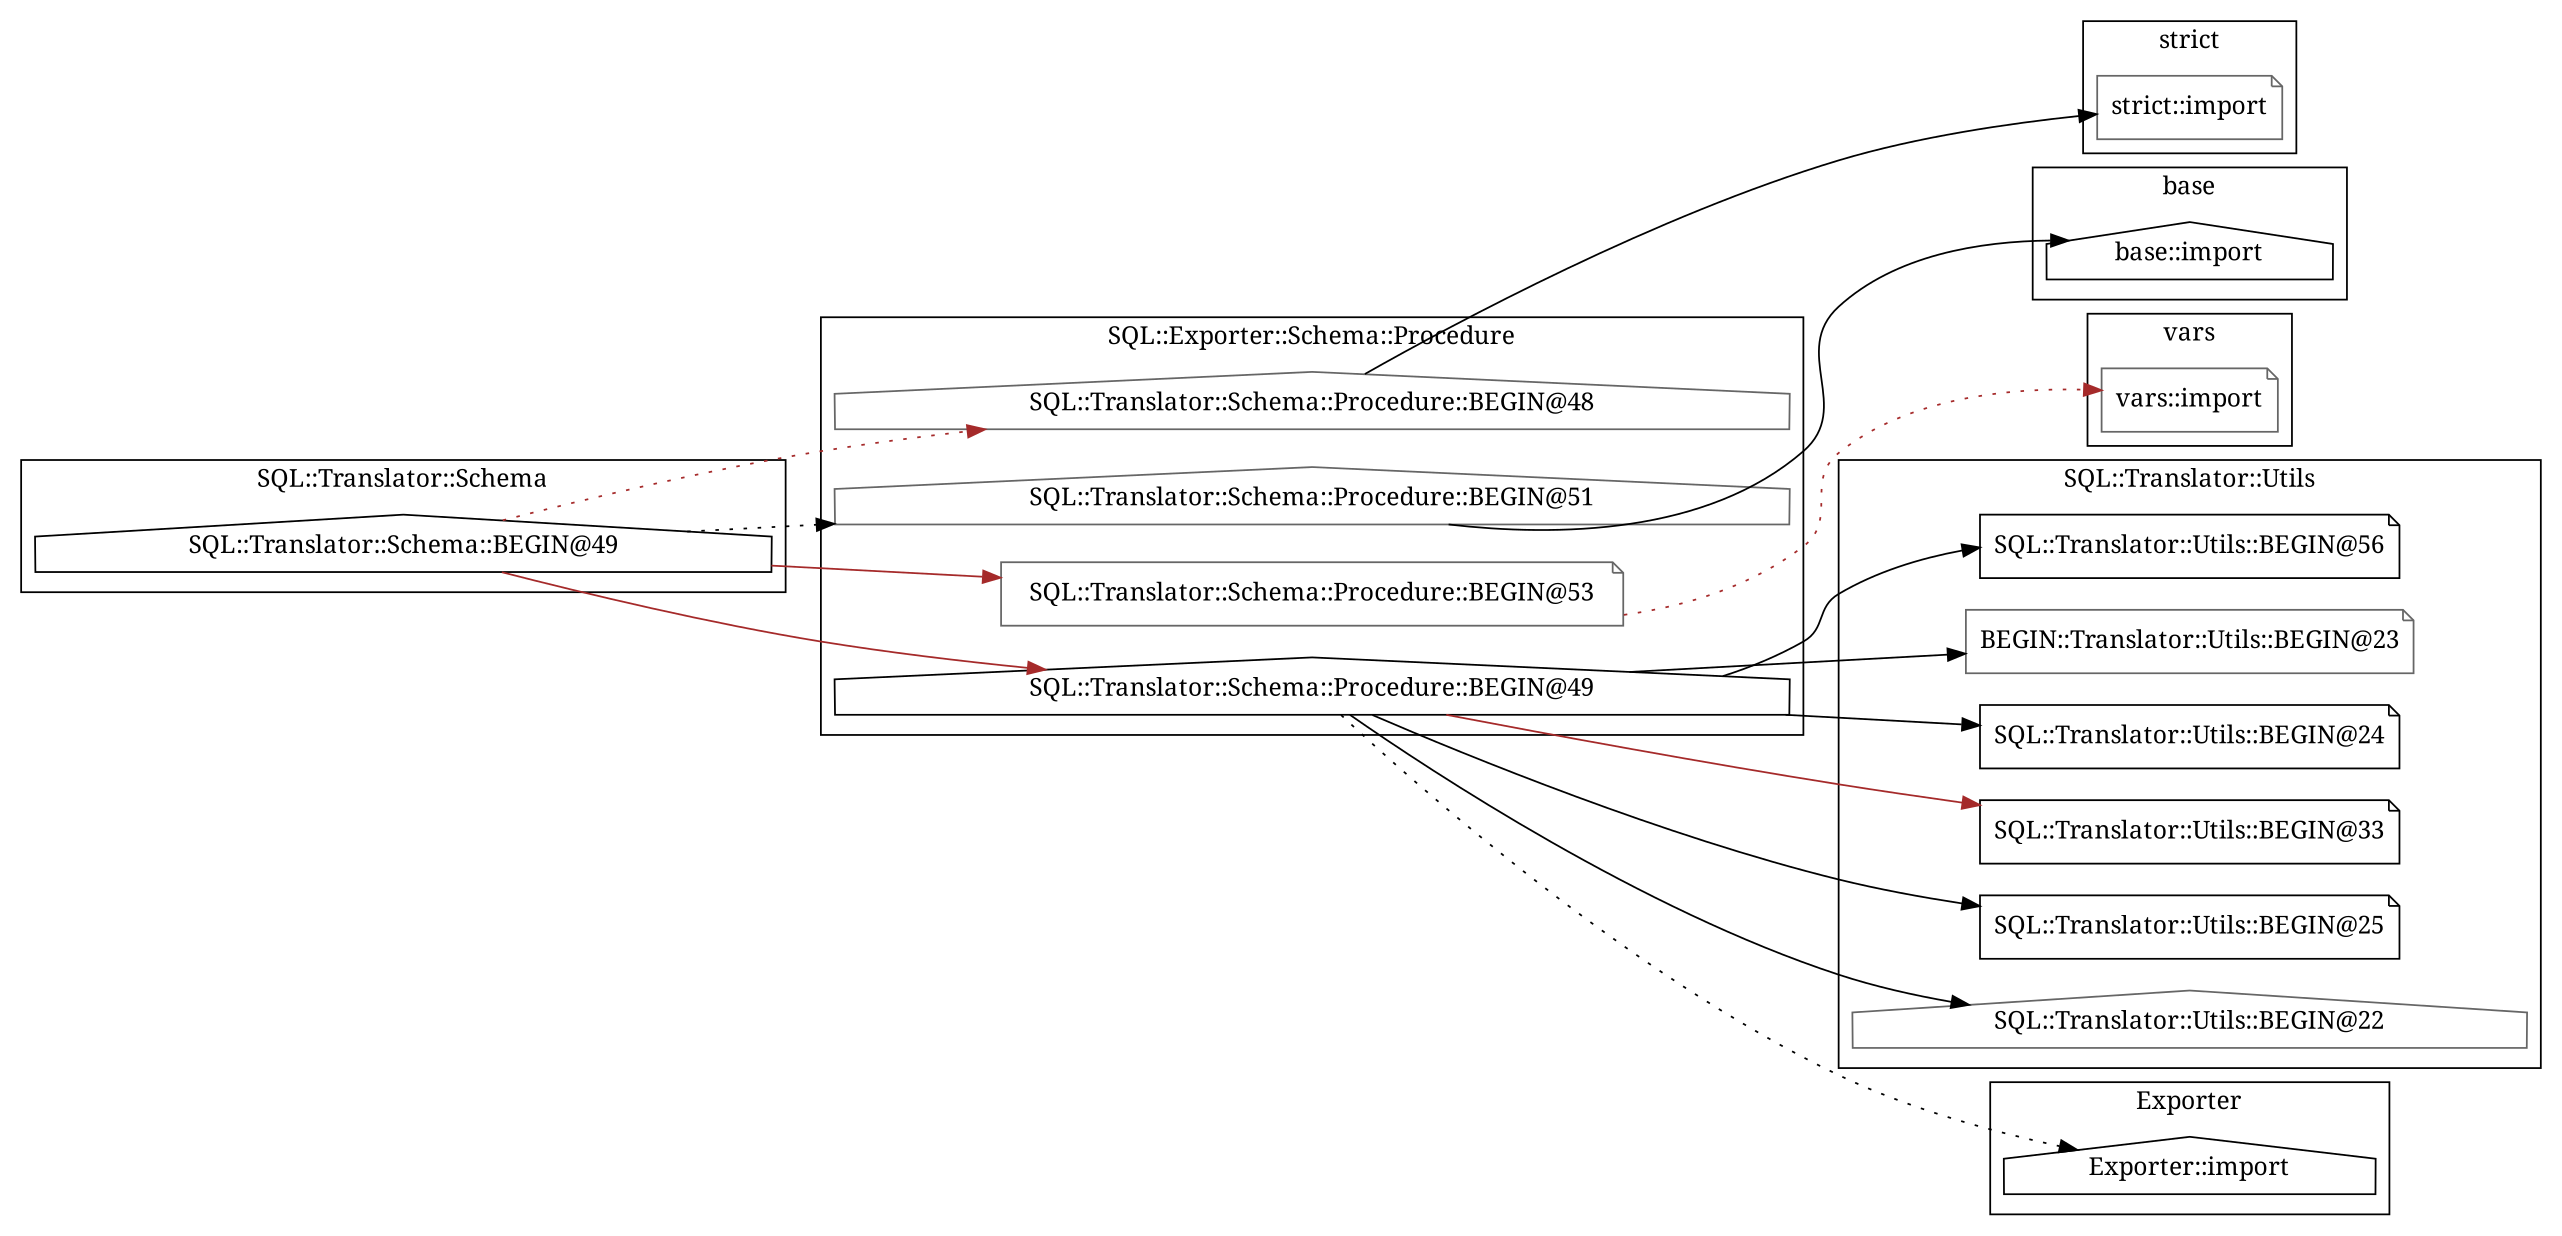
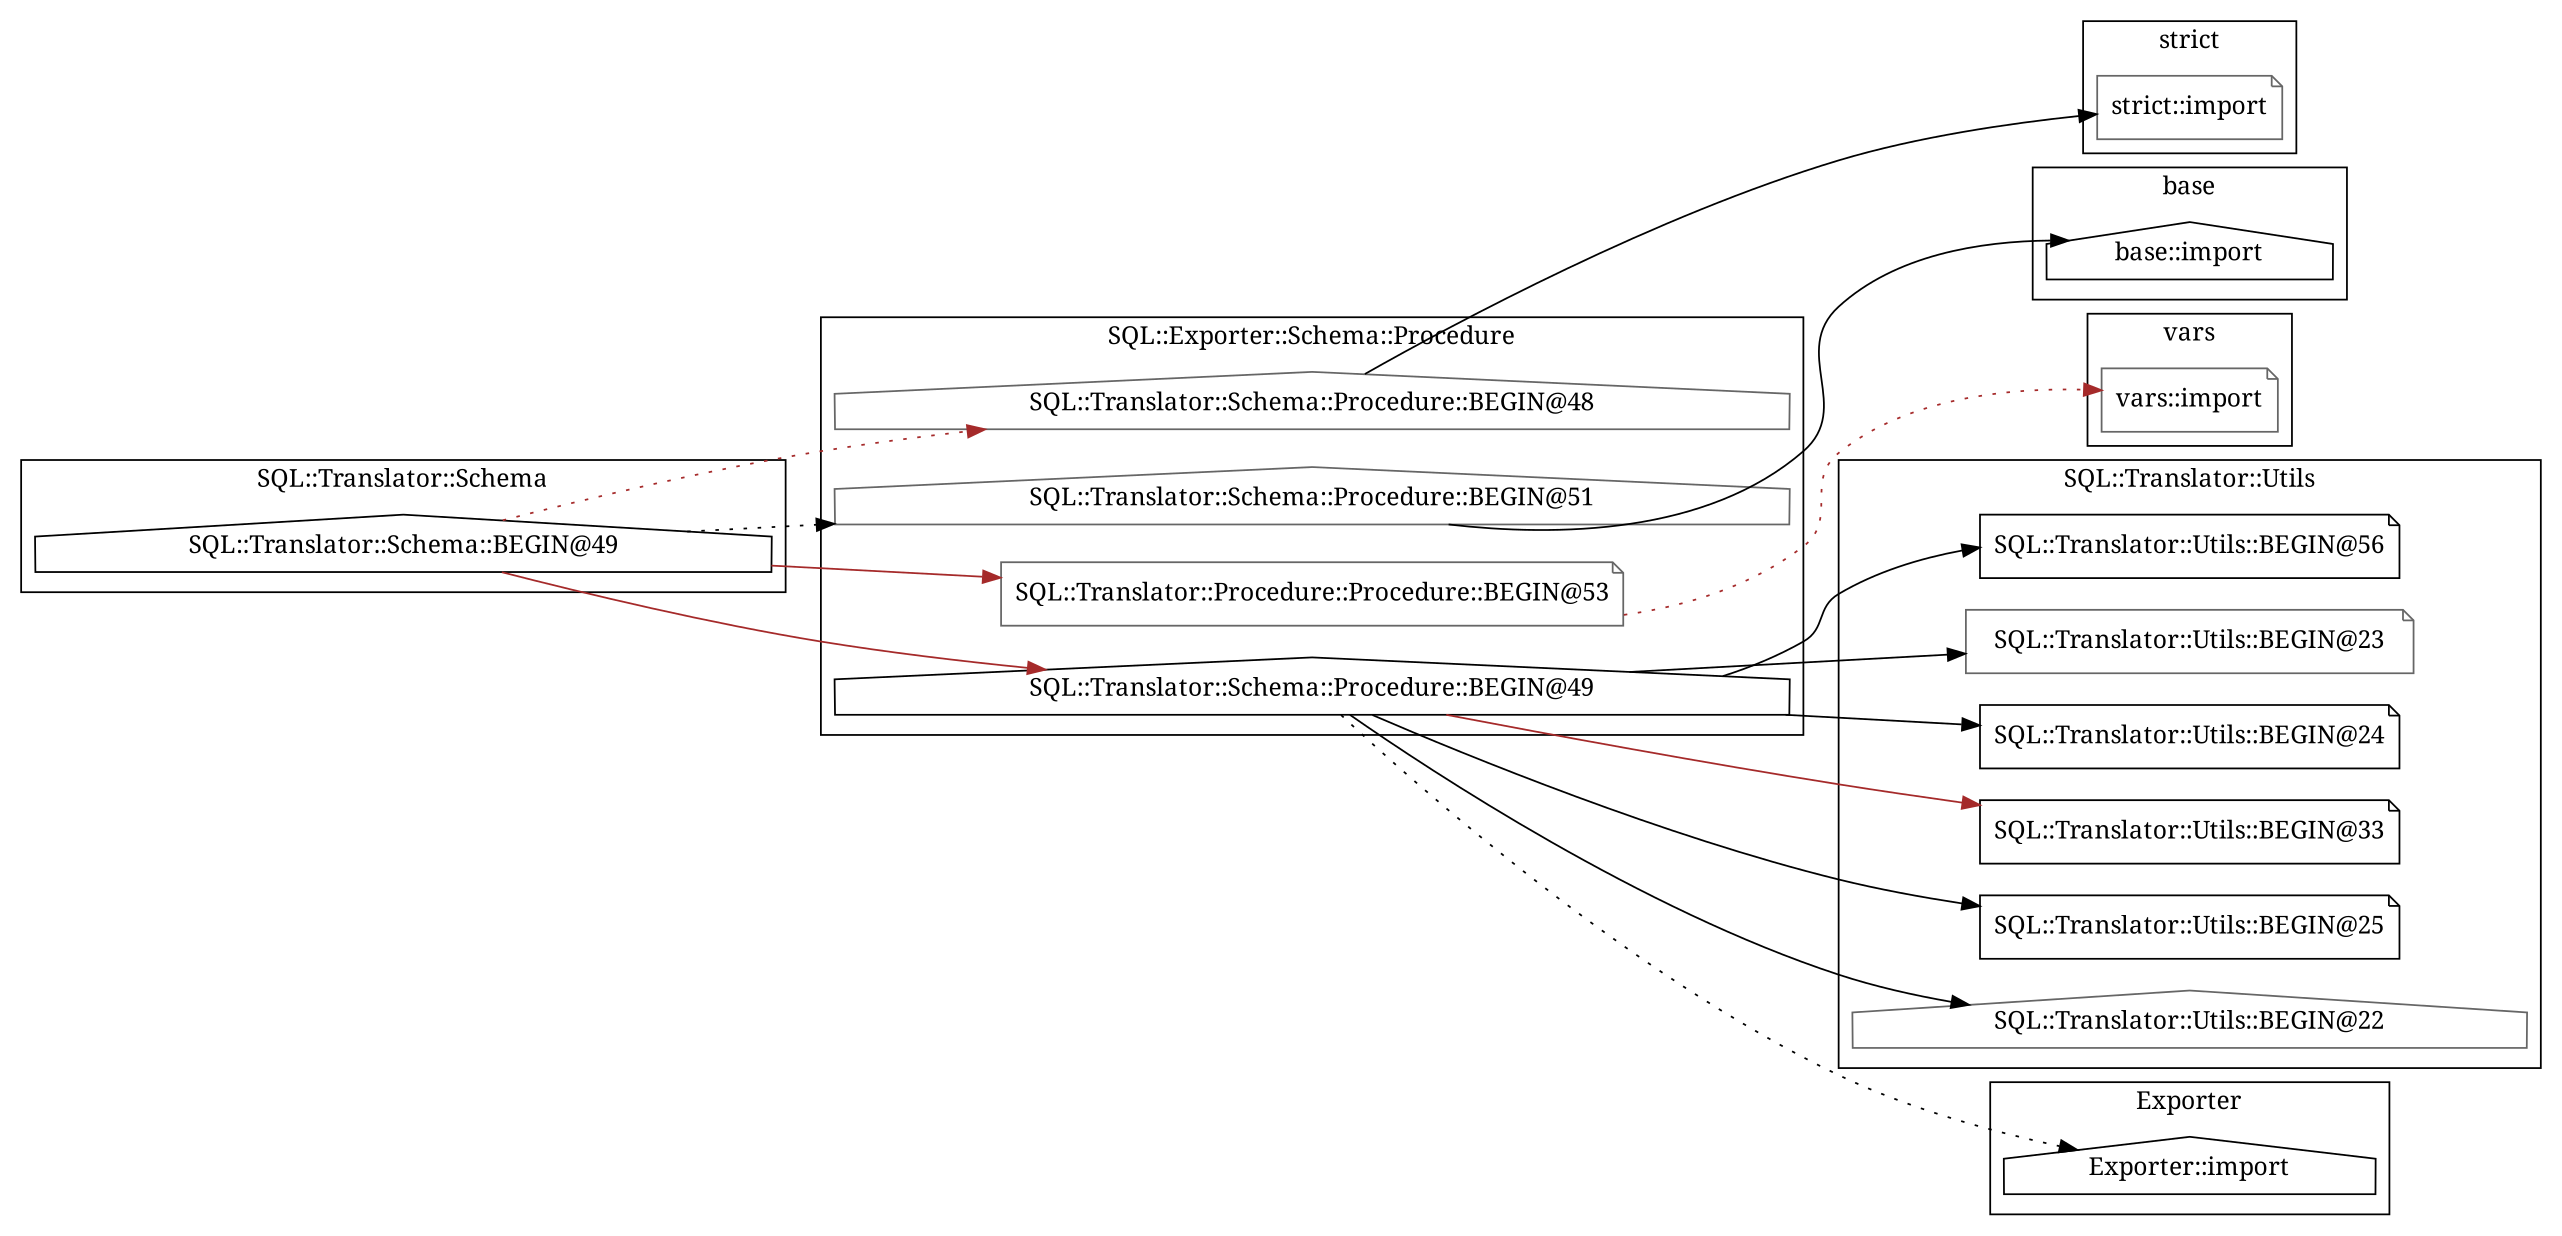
(1312, 594) -> (1312, 594)
(2190, 642) -> (2190, 642)
